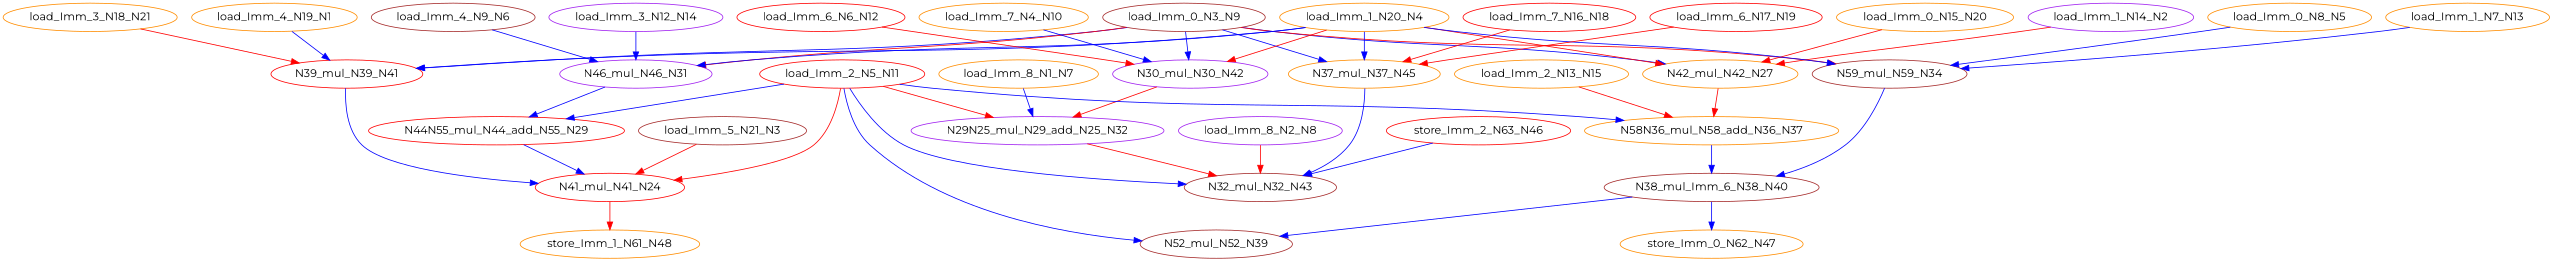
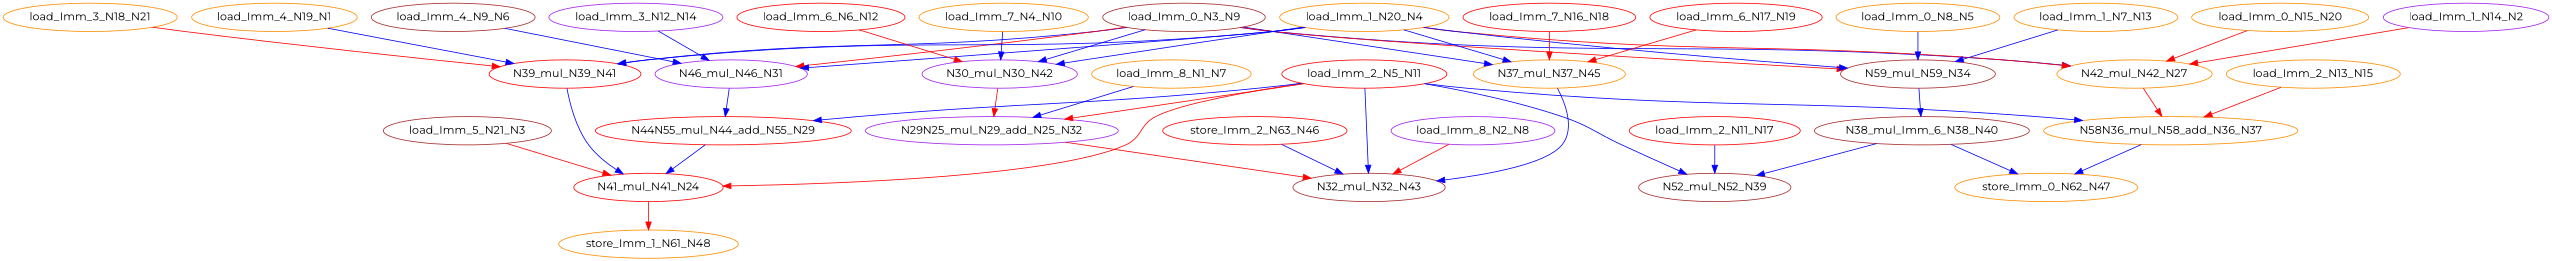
(1285, 43) -> (1184, 45)
none -> (1715, 131)
(1712, 155) -> (2112, 158)
